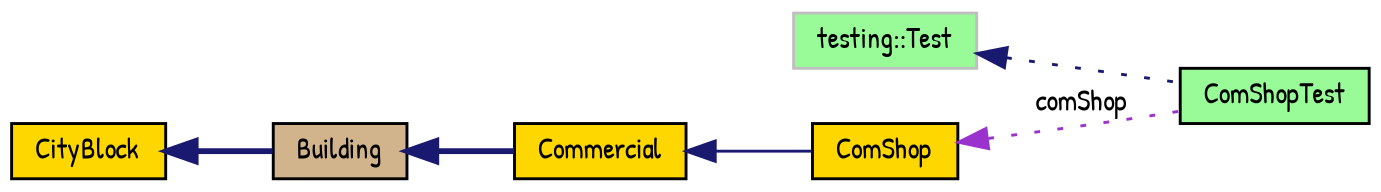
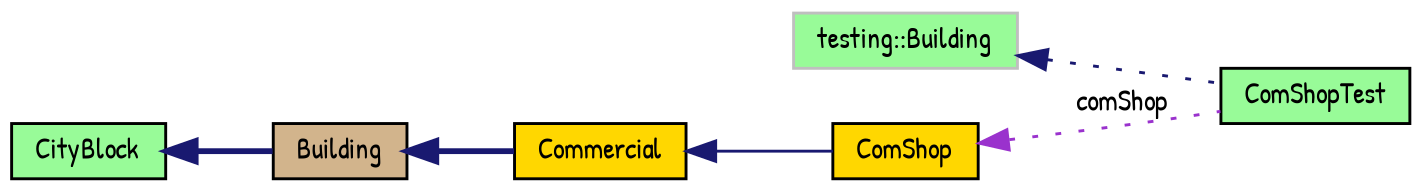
(885, 41) -> (906, 41)
(89, 151) -> (89, 151)
